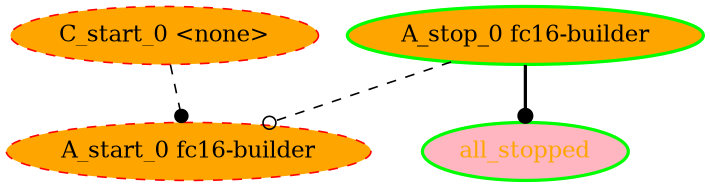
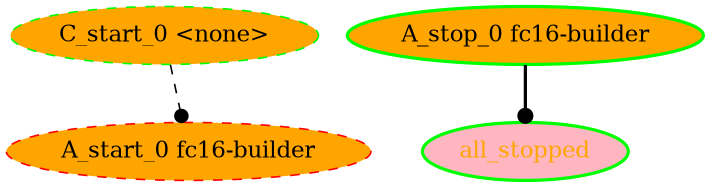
(164, 35) -> (164, 35)
(364, 91) -> none
